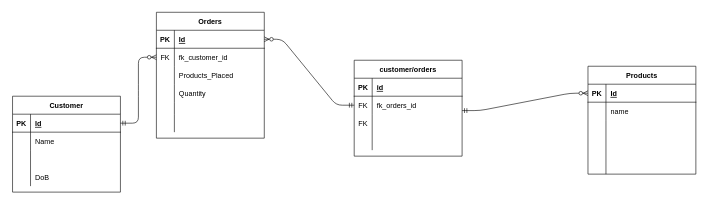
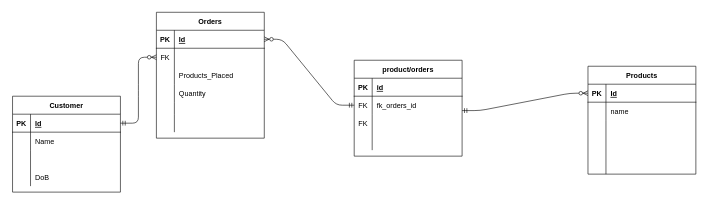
(219, 57) -> none
(408, 70) -> (408, 70)
